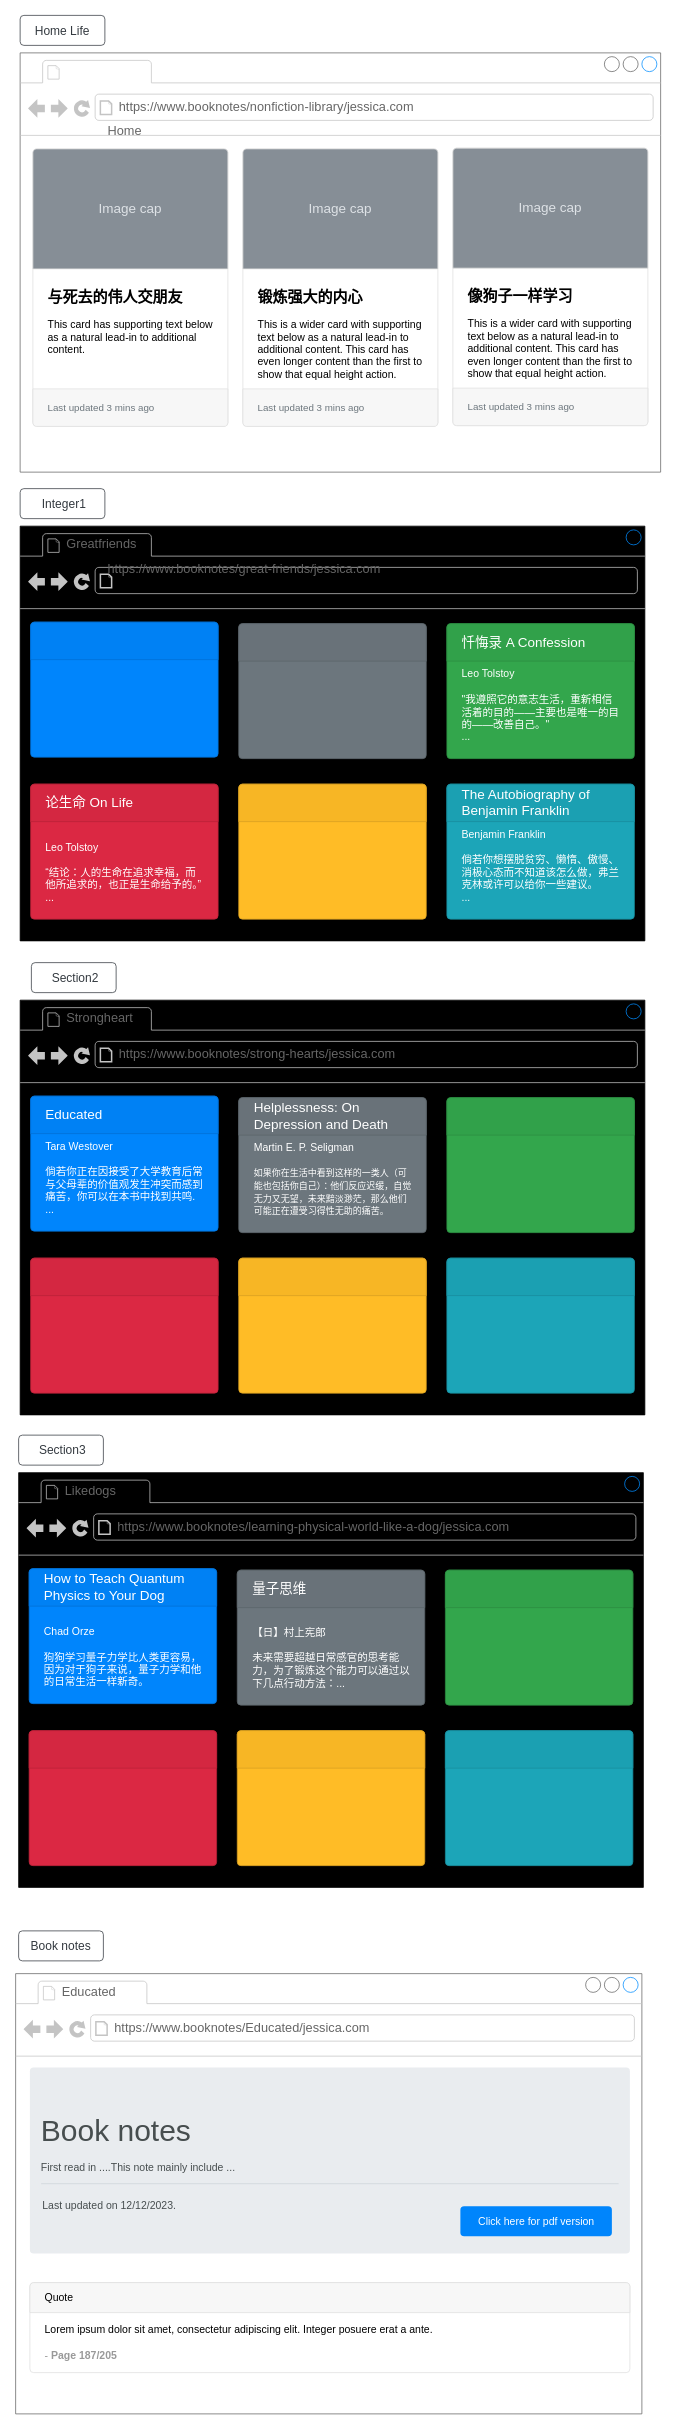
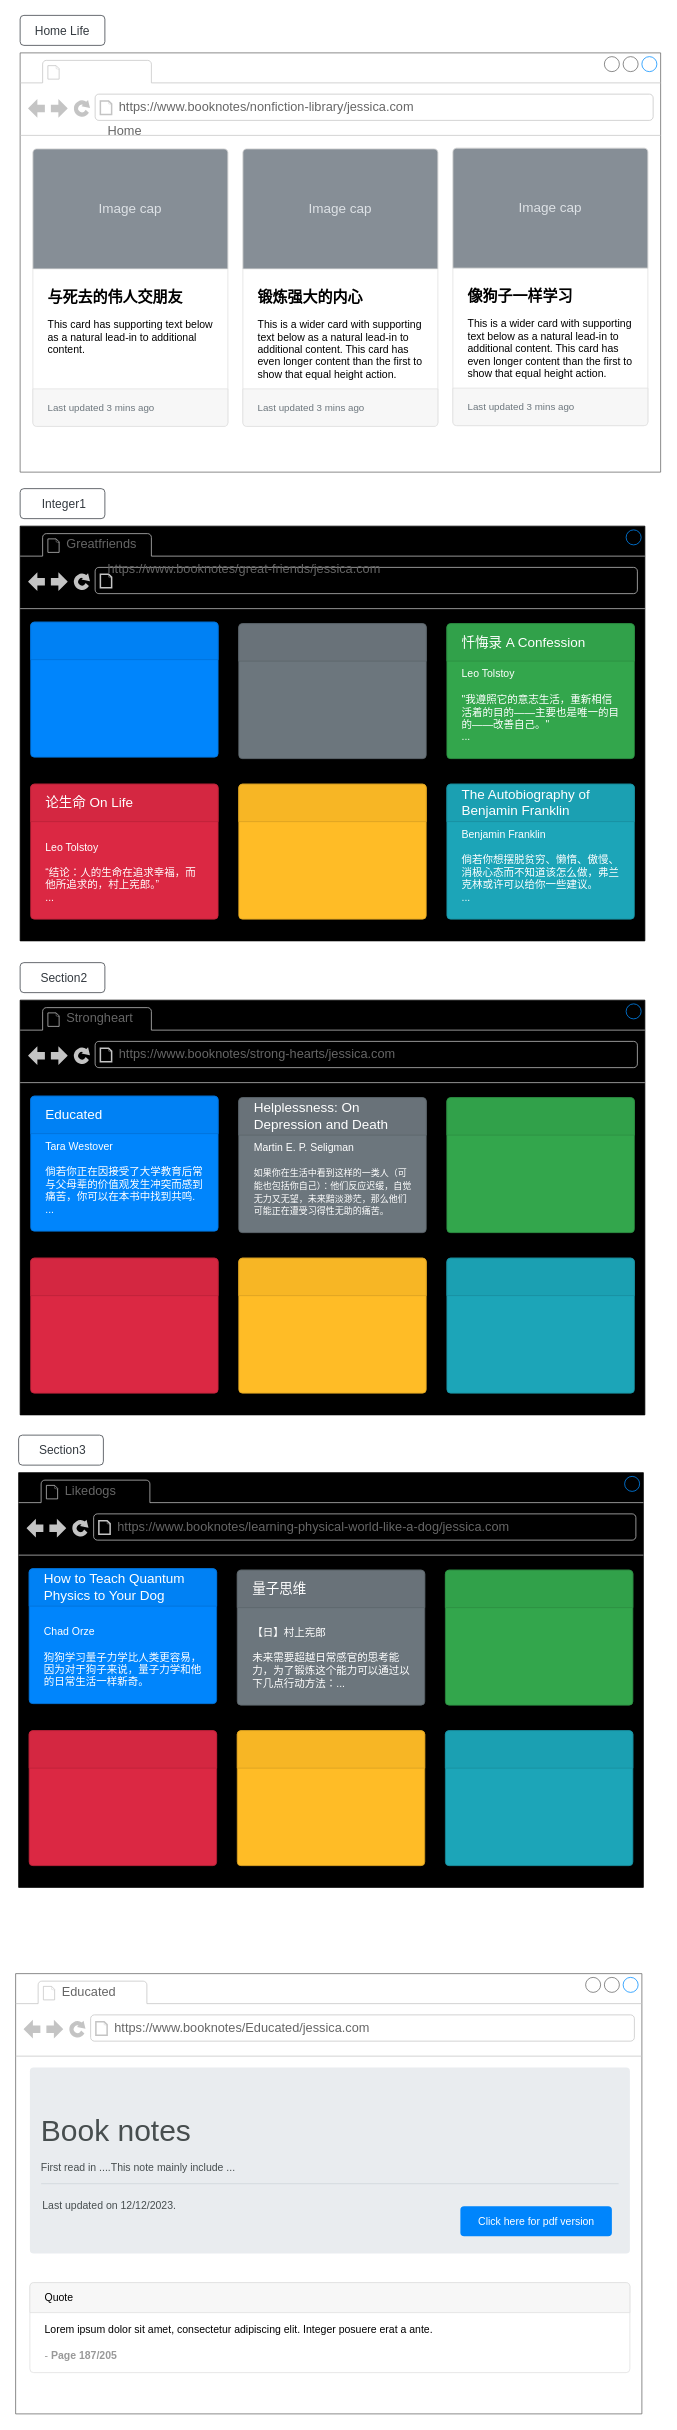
(125, 878) -> (125, 878)
(74, 978) -> (62, 978)
(61, 1946) -> none
